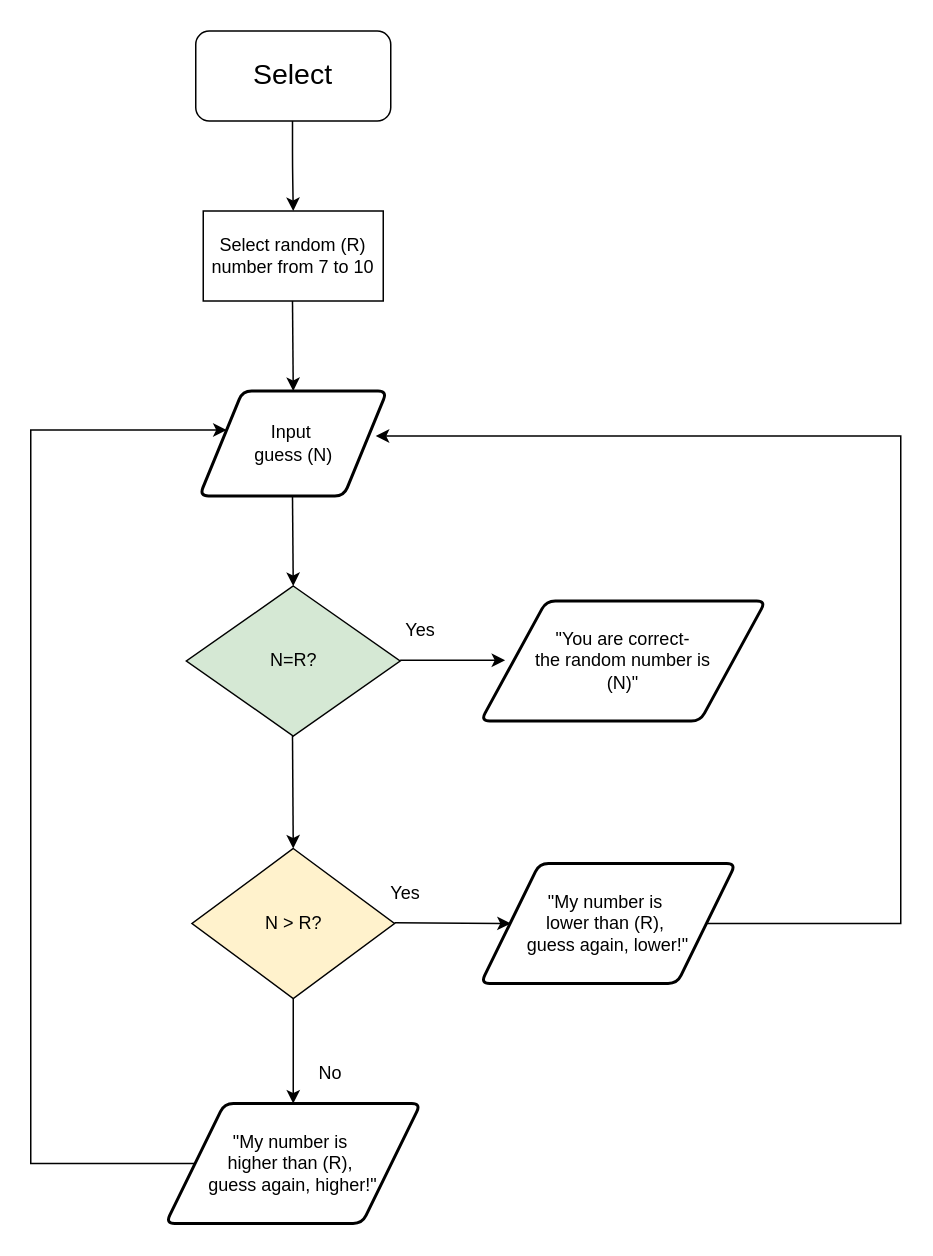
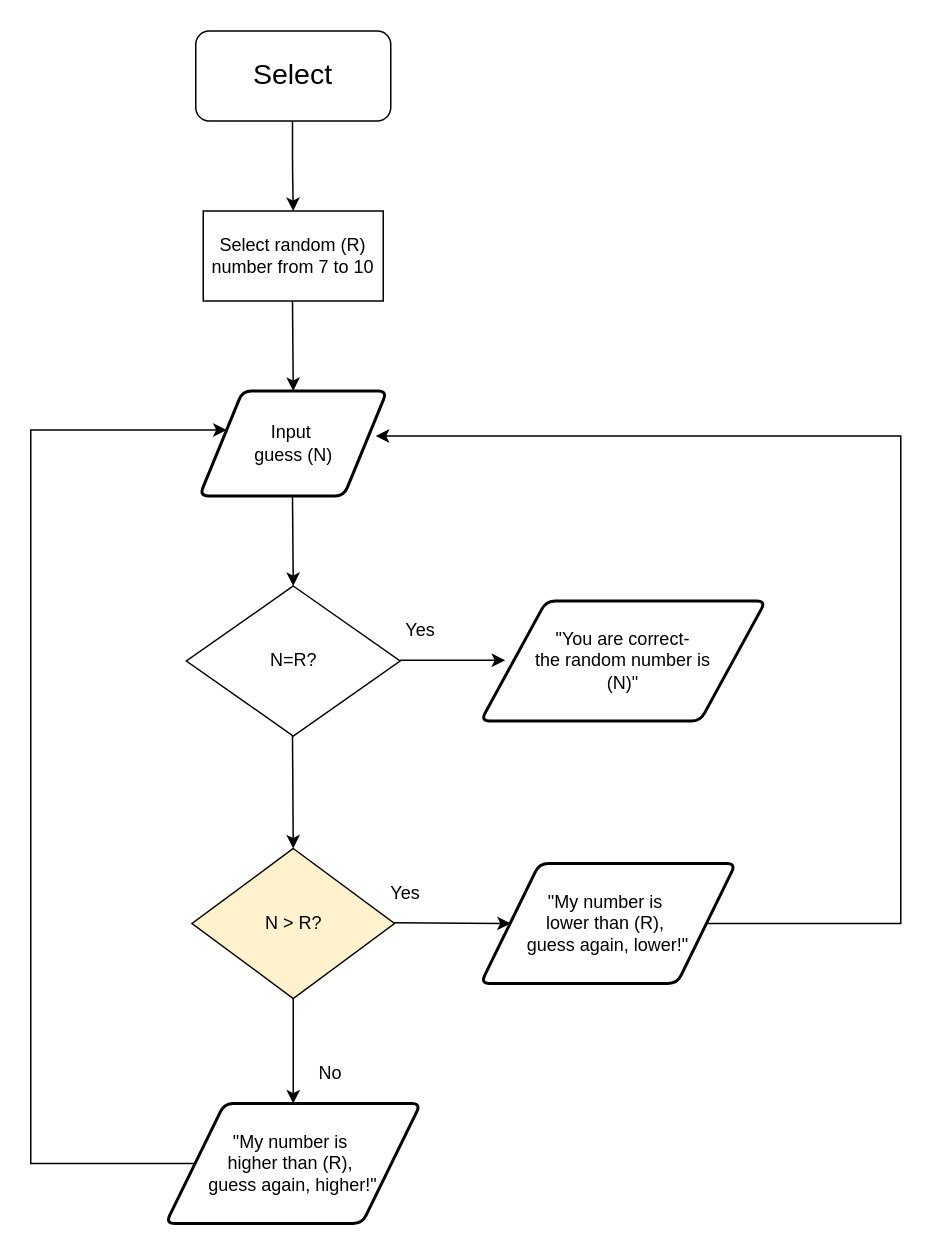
(293, 661) -> (293, 661)
